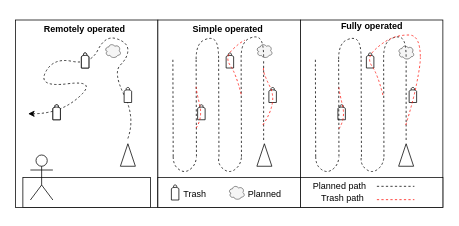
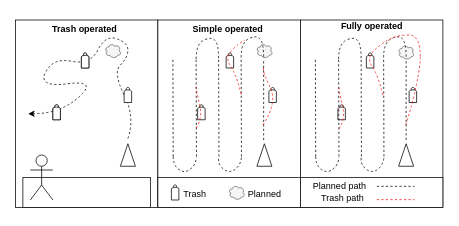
(85, 30) -> (85, 30)
